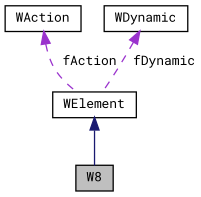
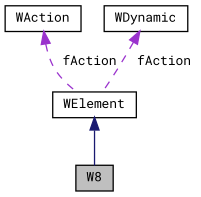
(161, 62) -> (161, 62)
